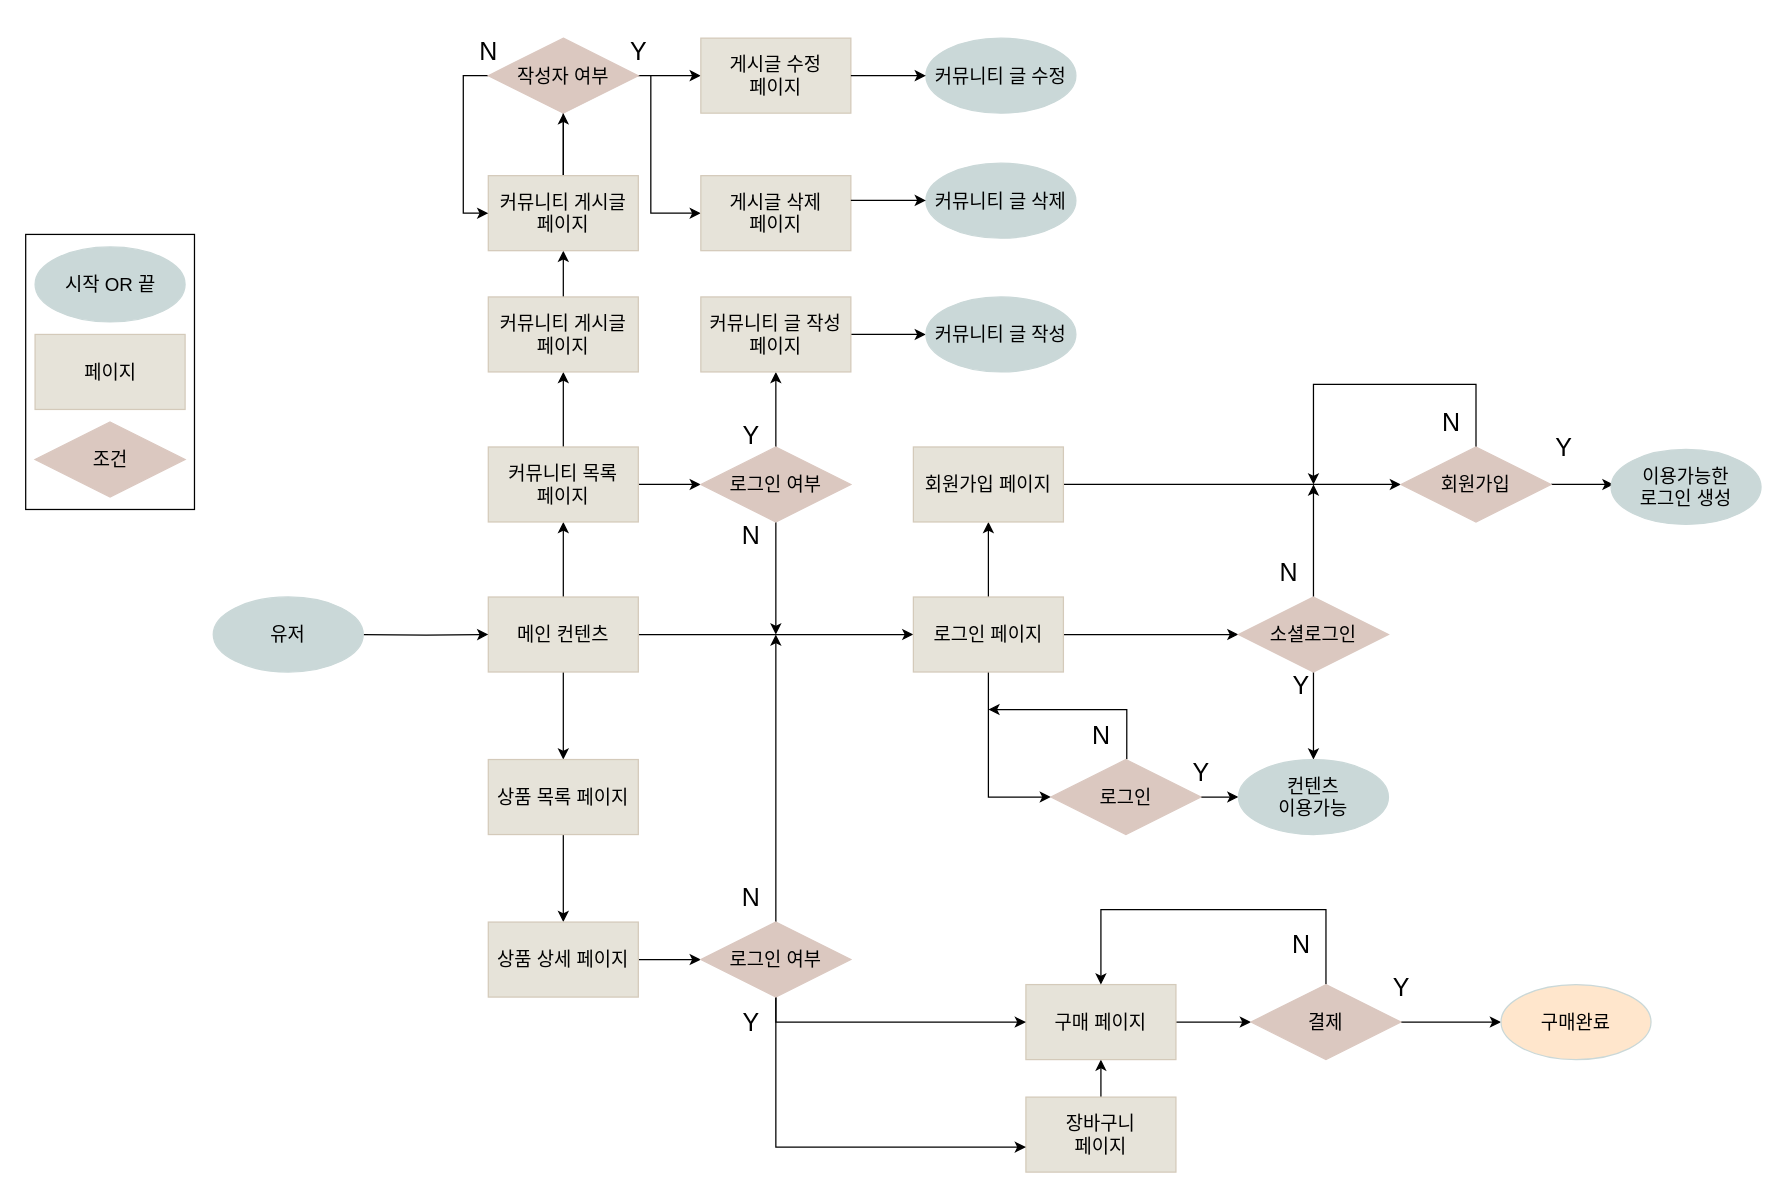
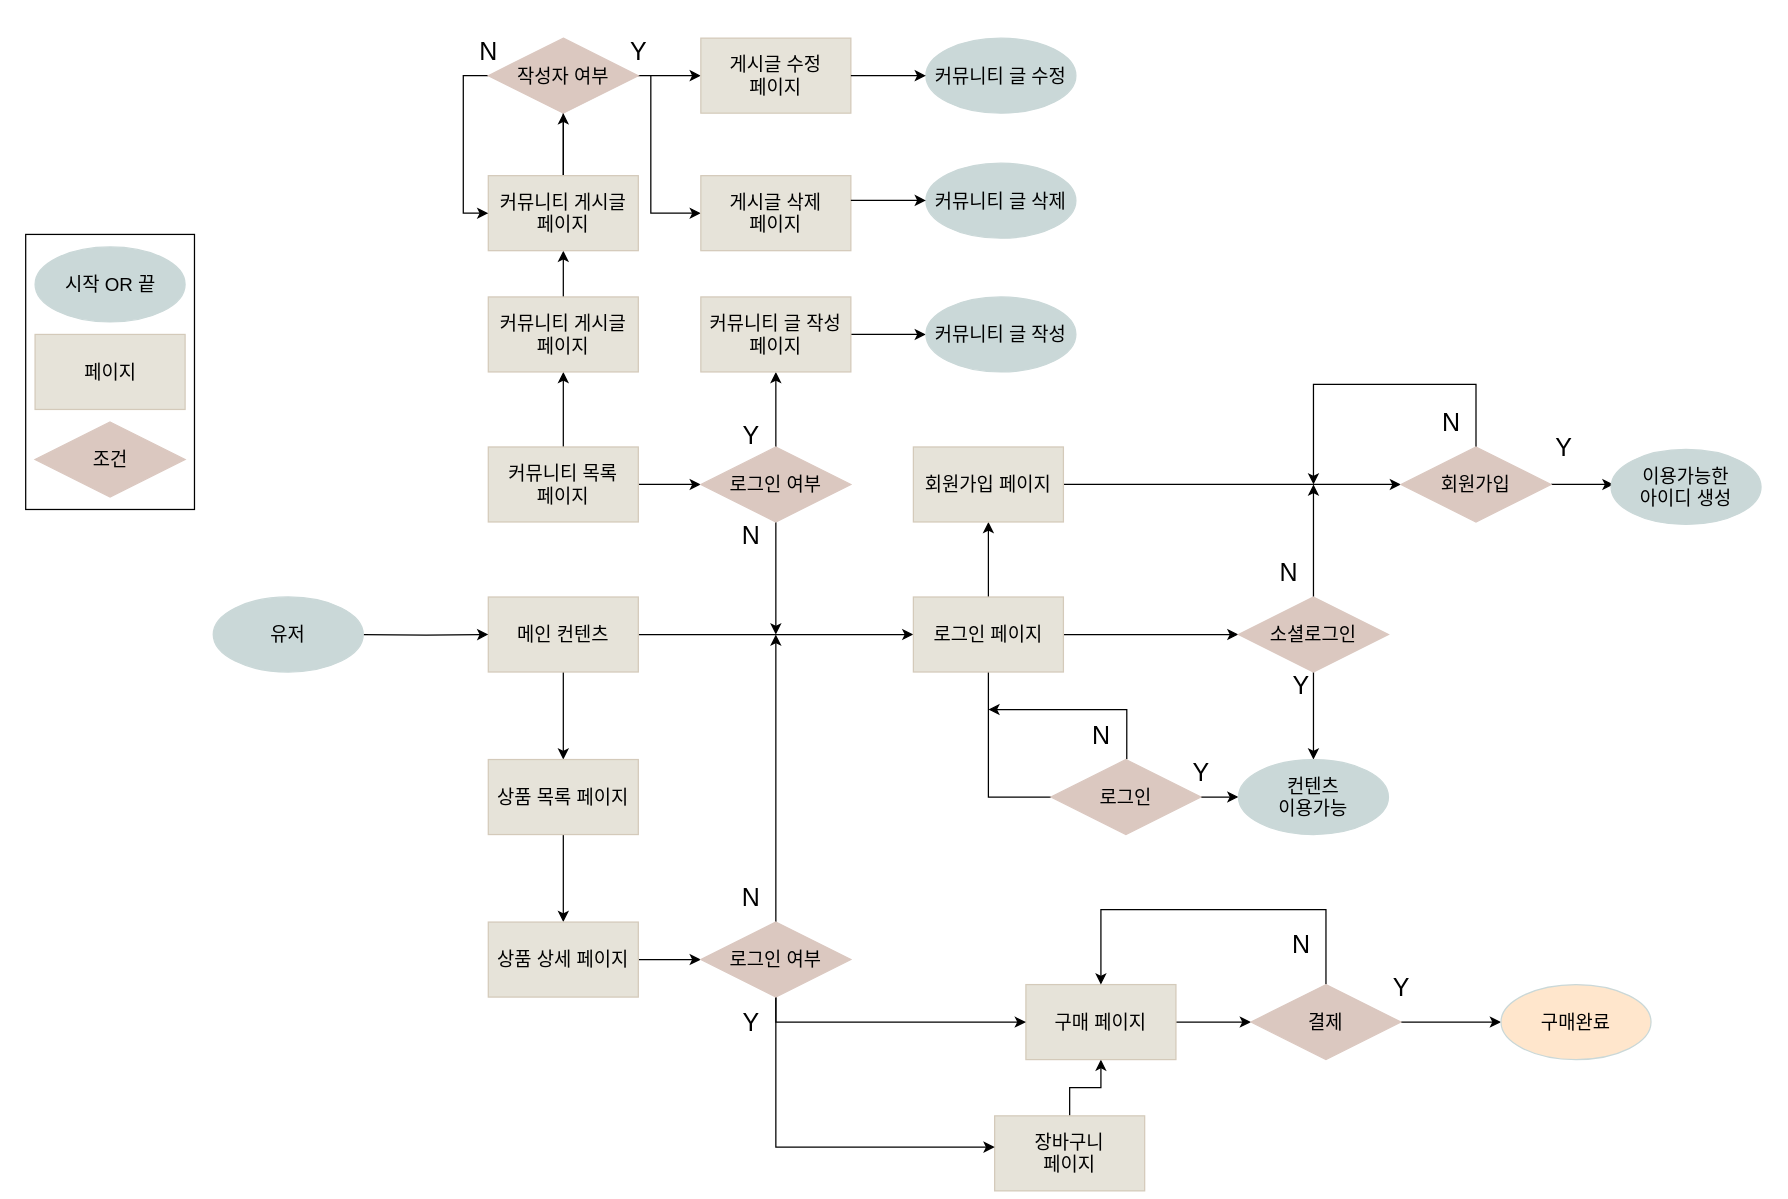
(1686, 487) -> (1686, 487)
(563, 564) -> none
(1041, 797) -> (1044, 797)
(1101, 1134) -> (1069, 1153)
